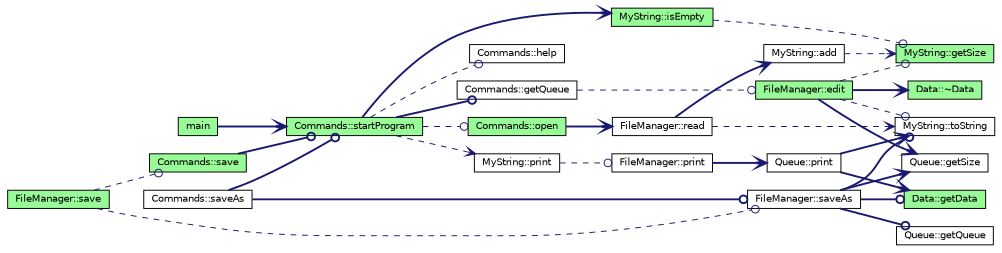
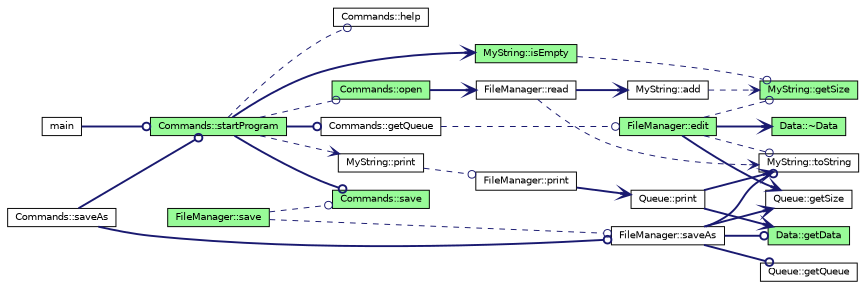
(198, 126) -> (62, 126)
(247, 126) -> (112, 126)
(273, 146) -> (285, 164)
